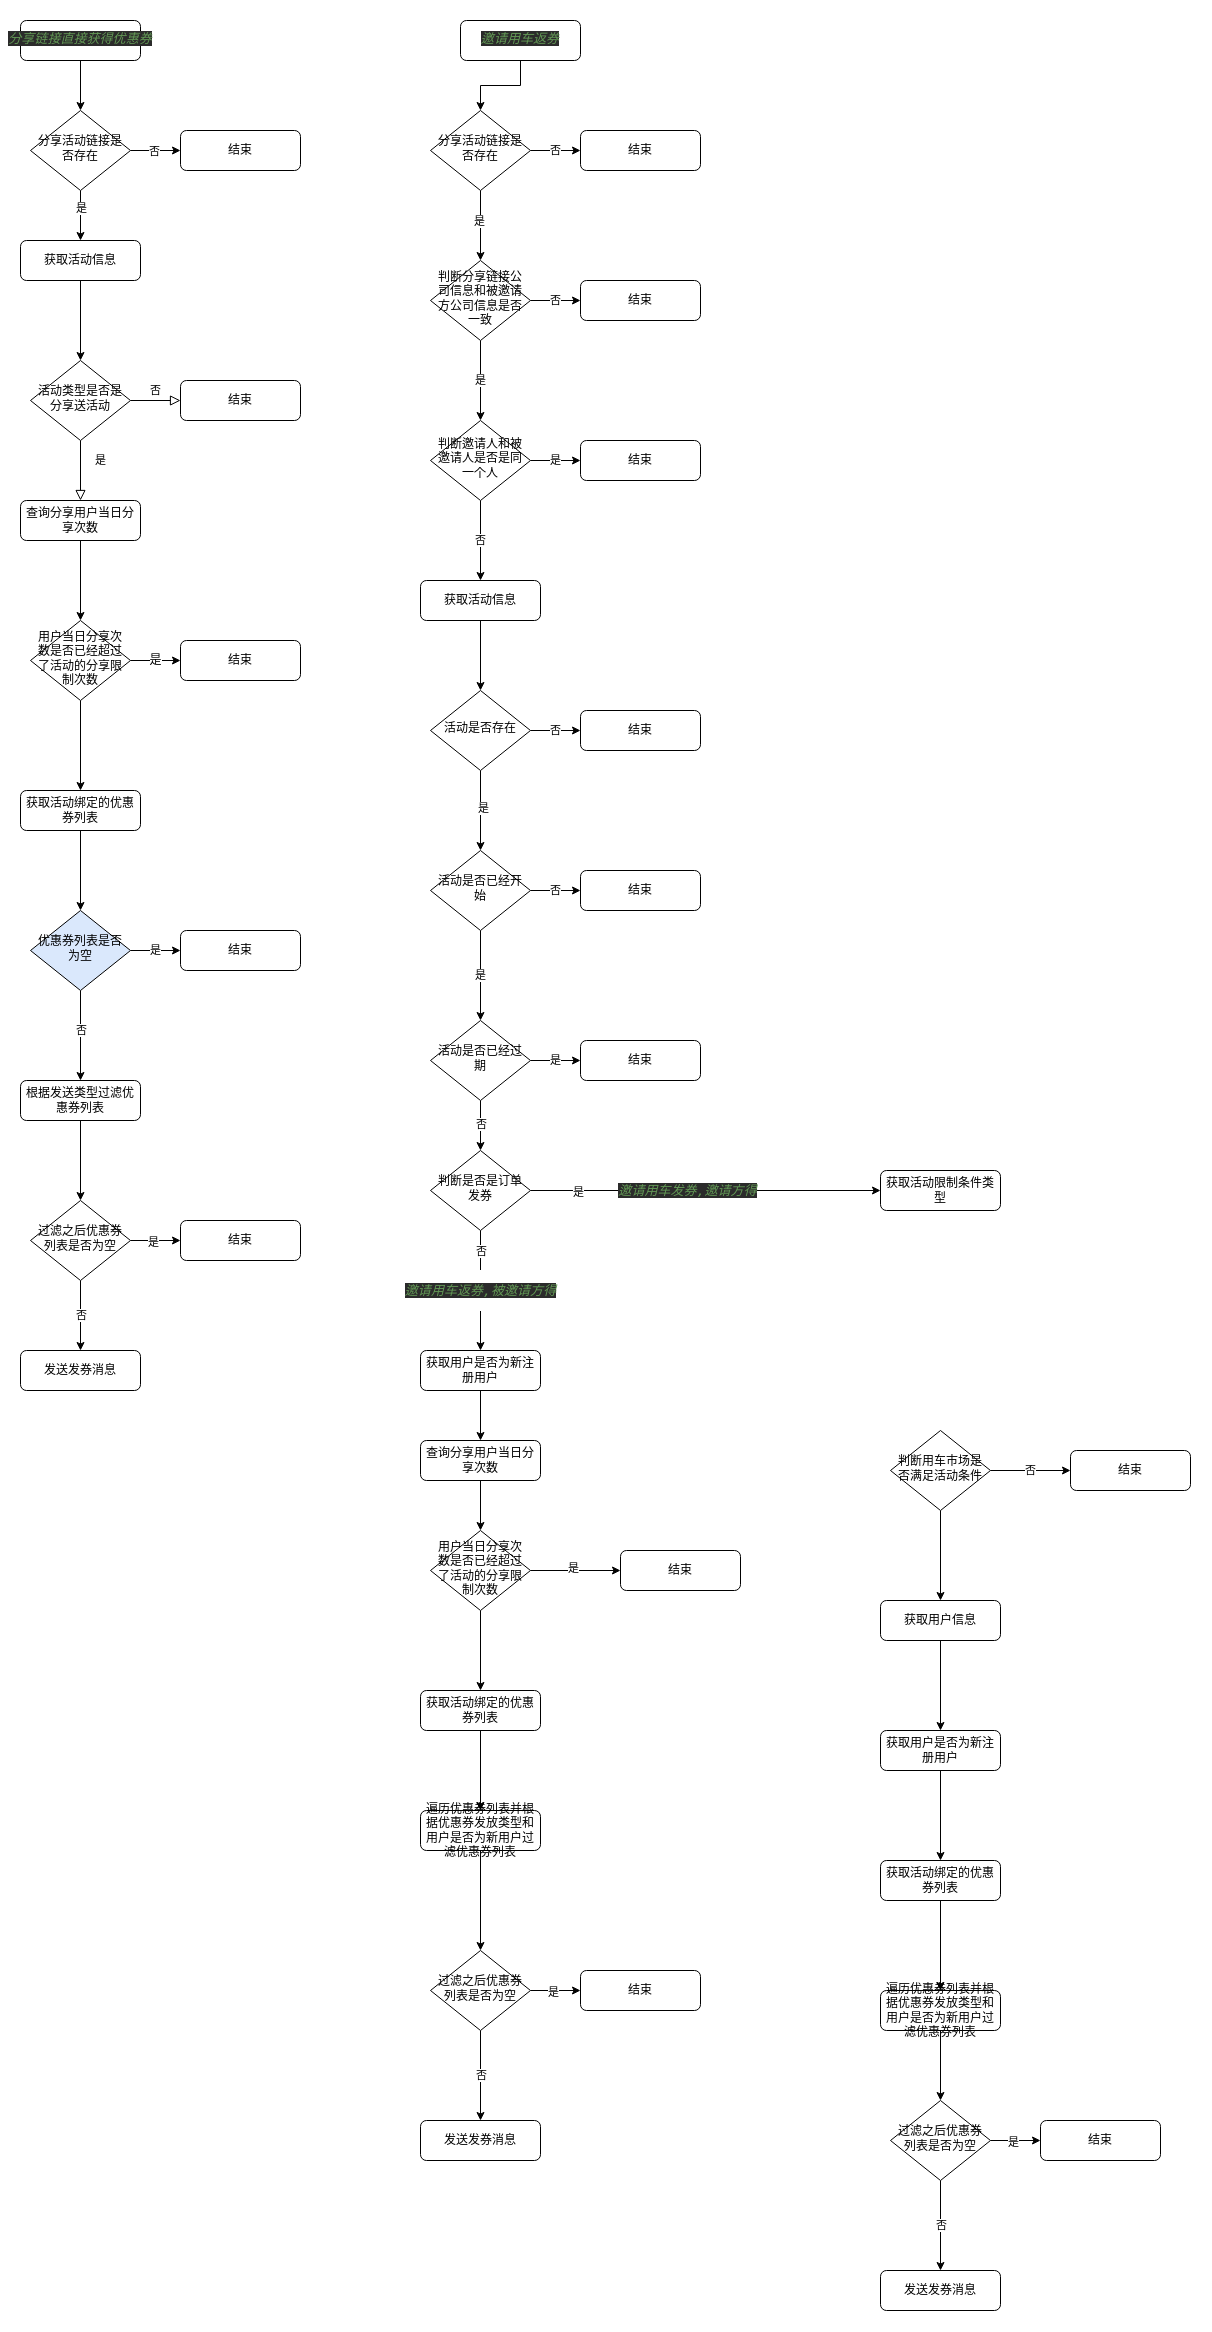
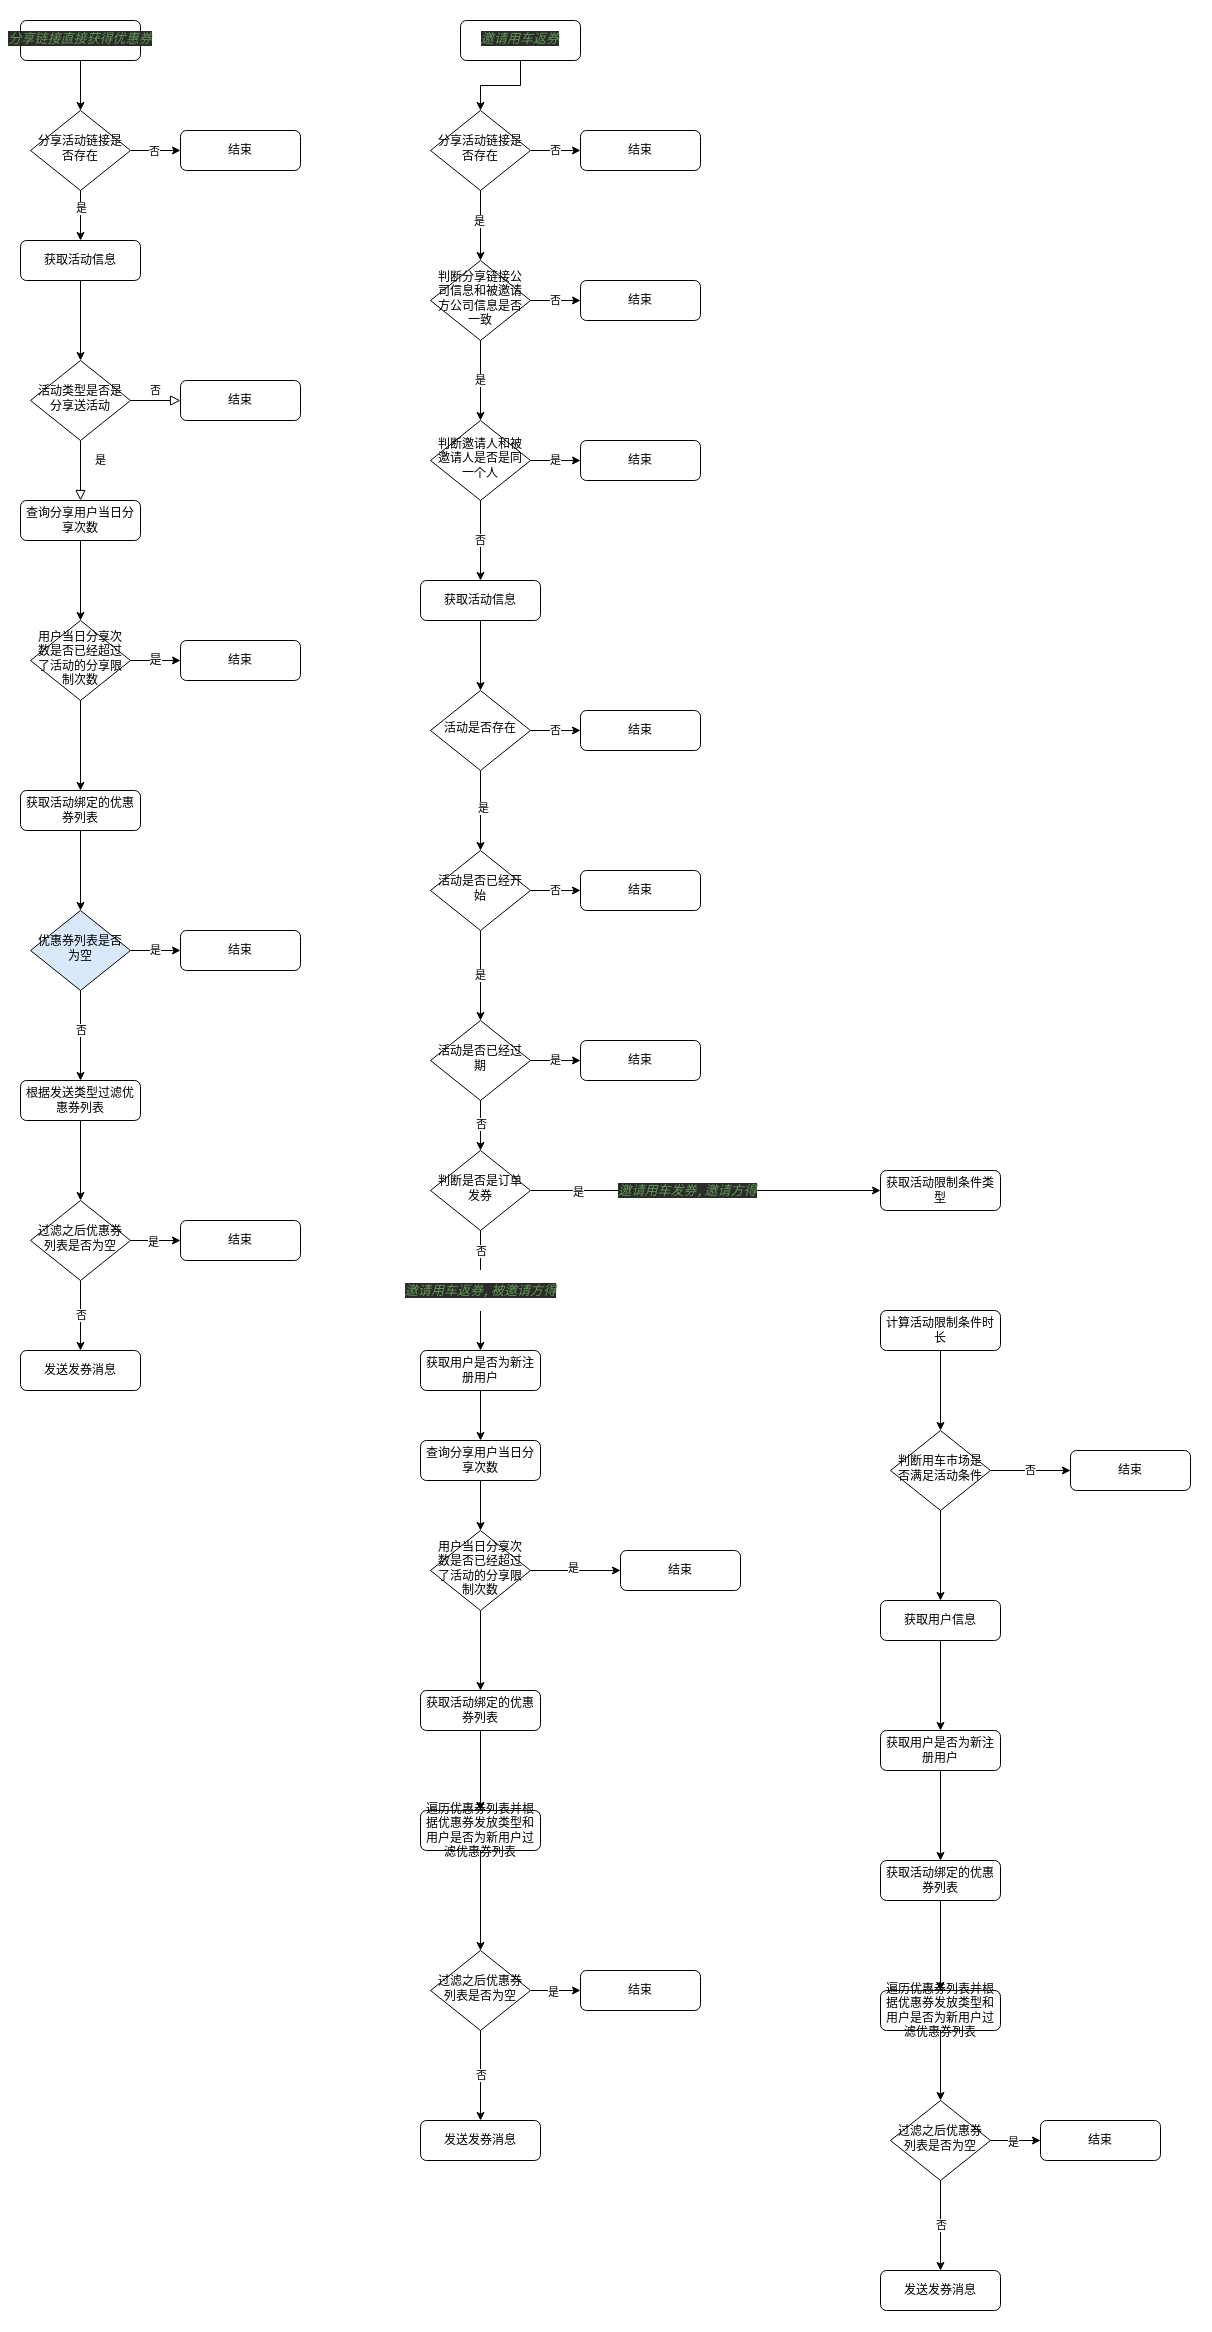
none -> (941, 1331)
none -> (941, 1387)
